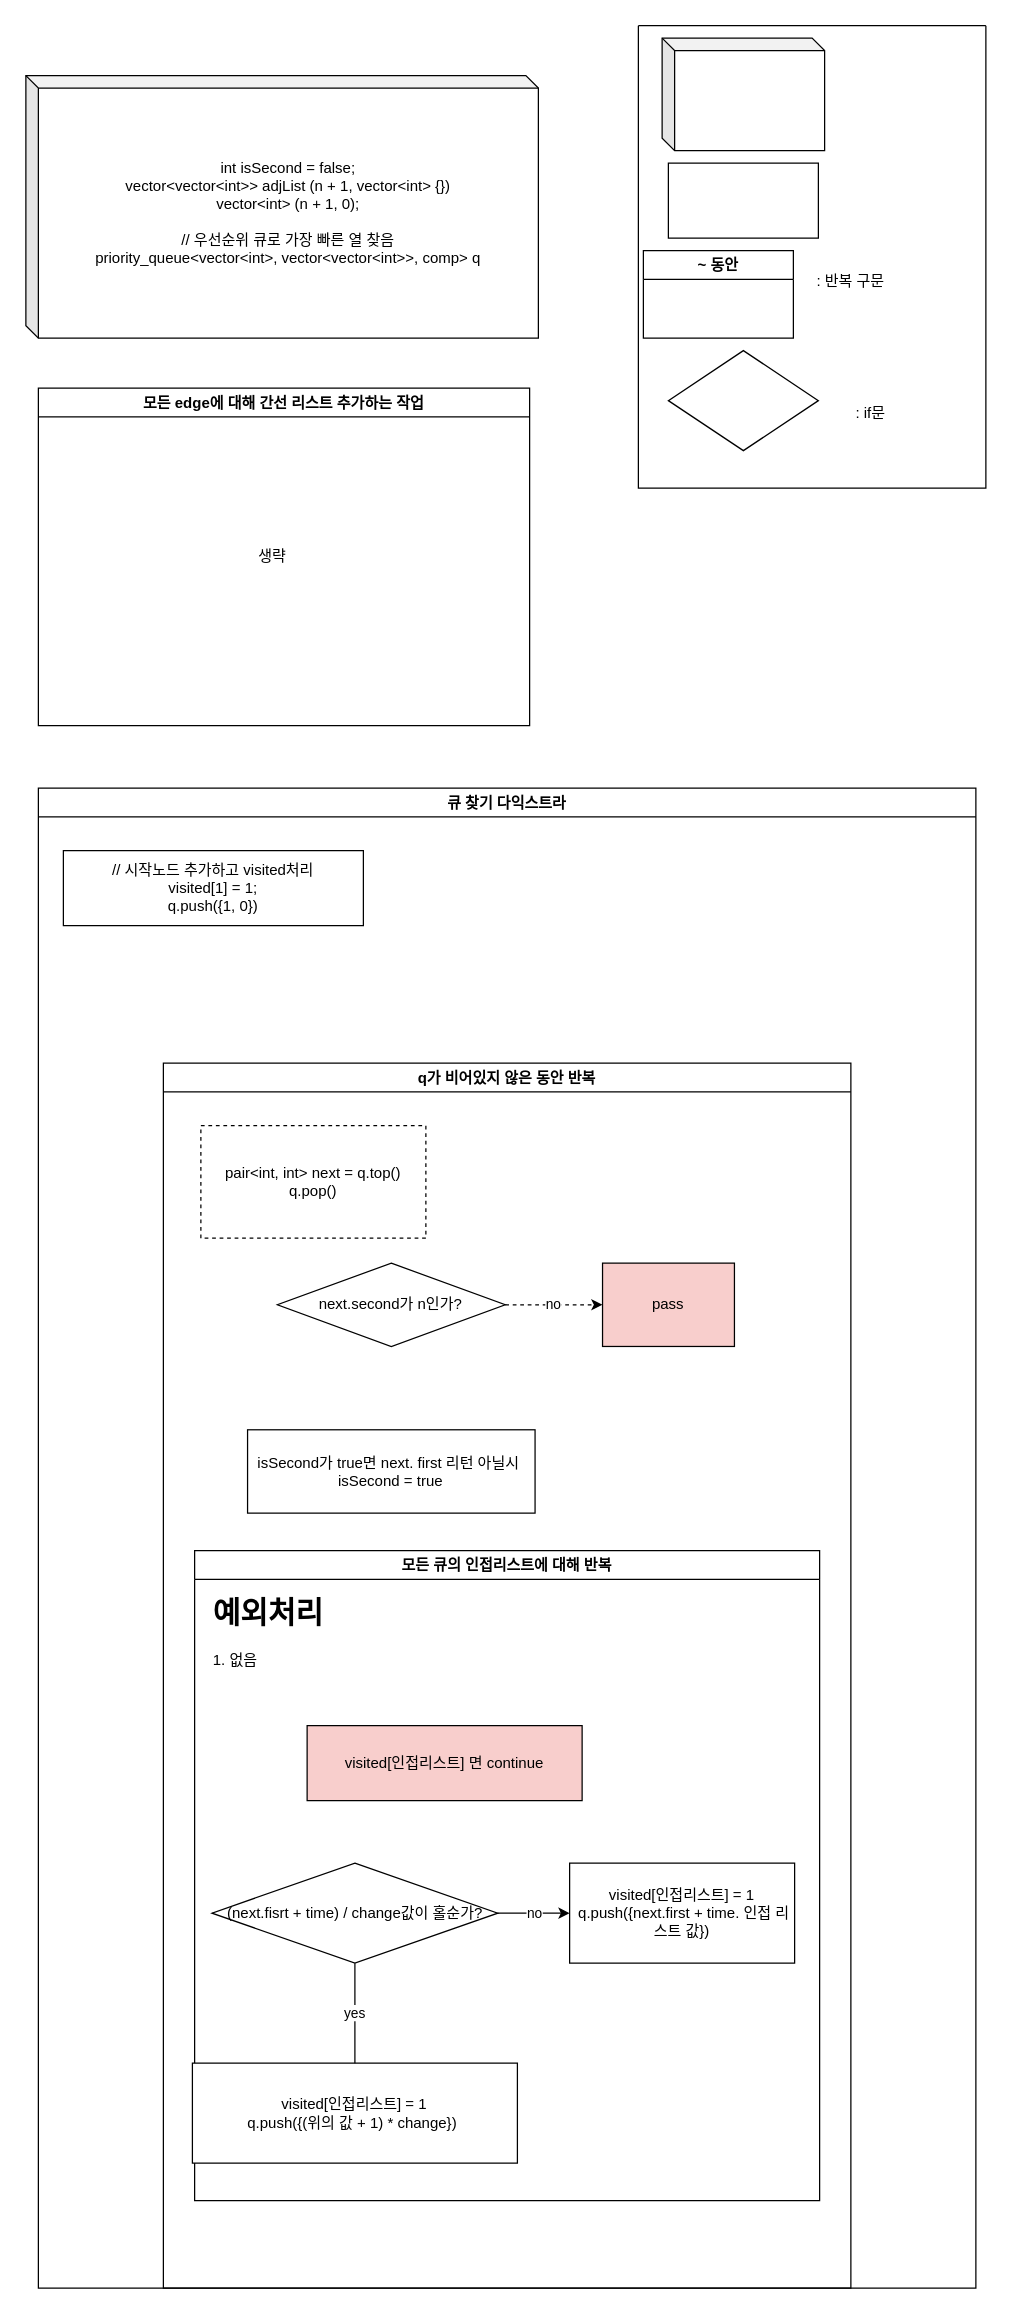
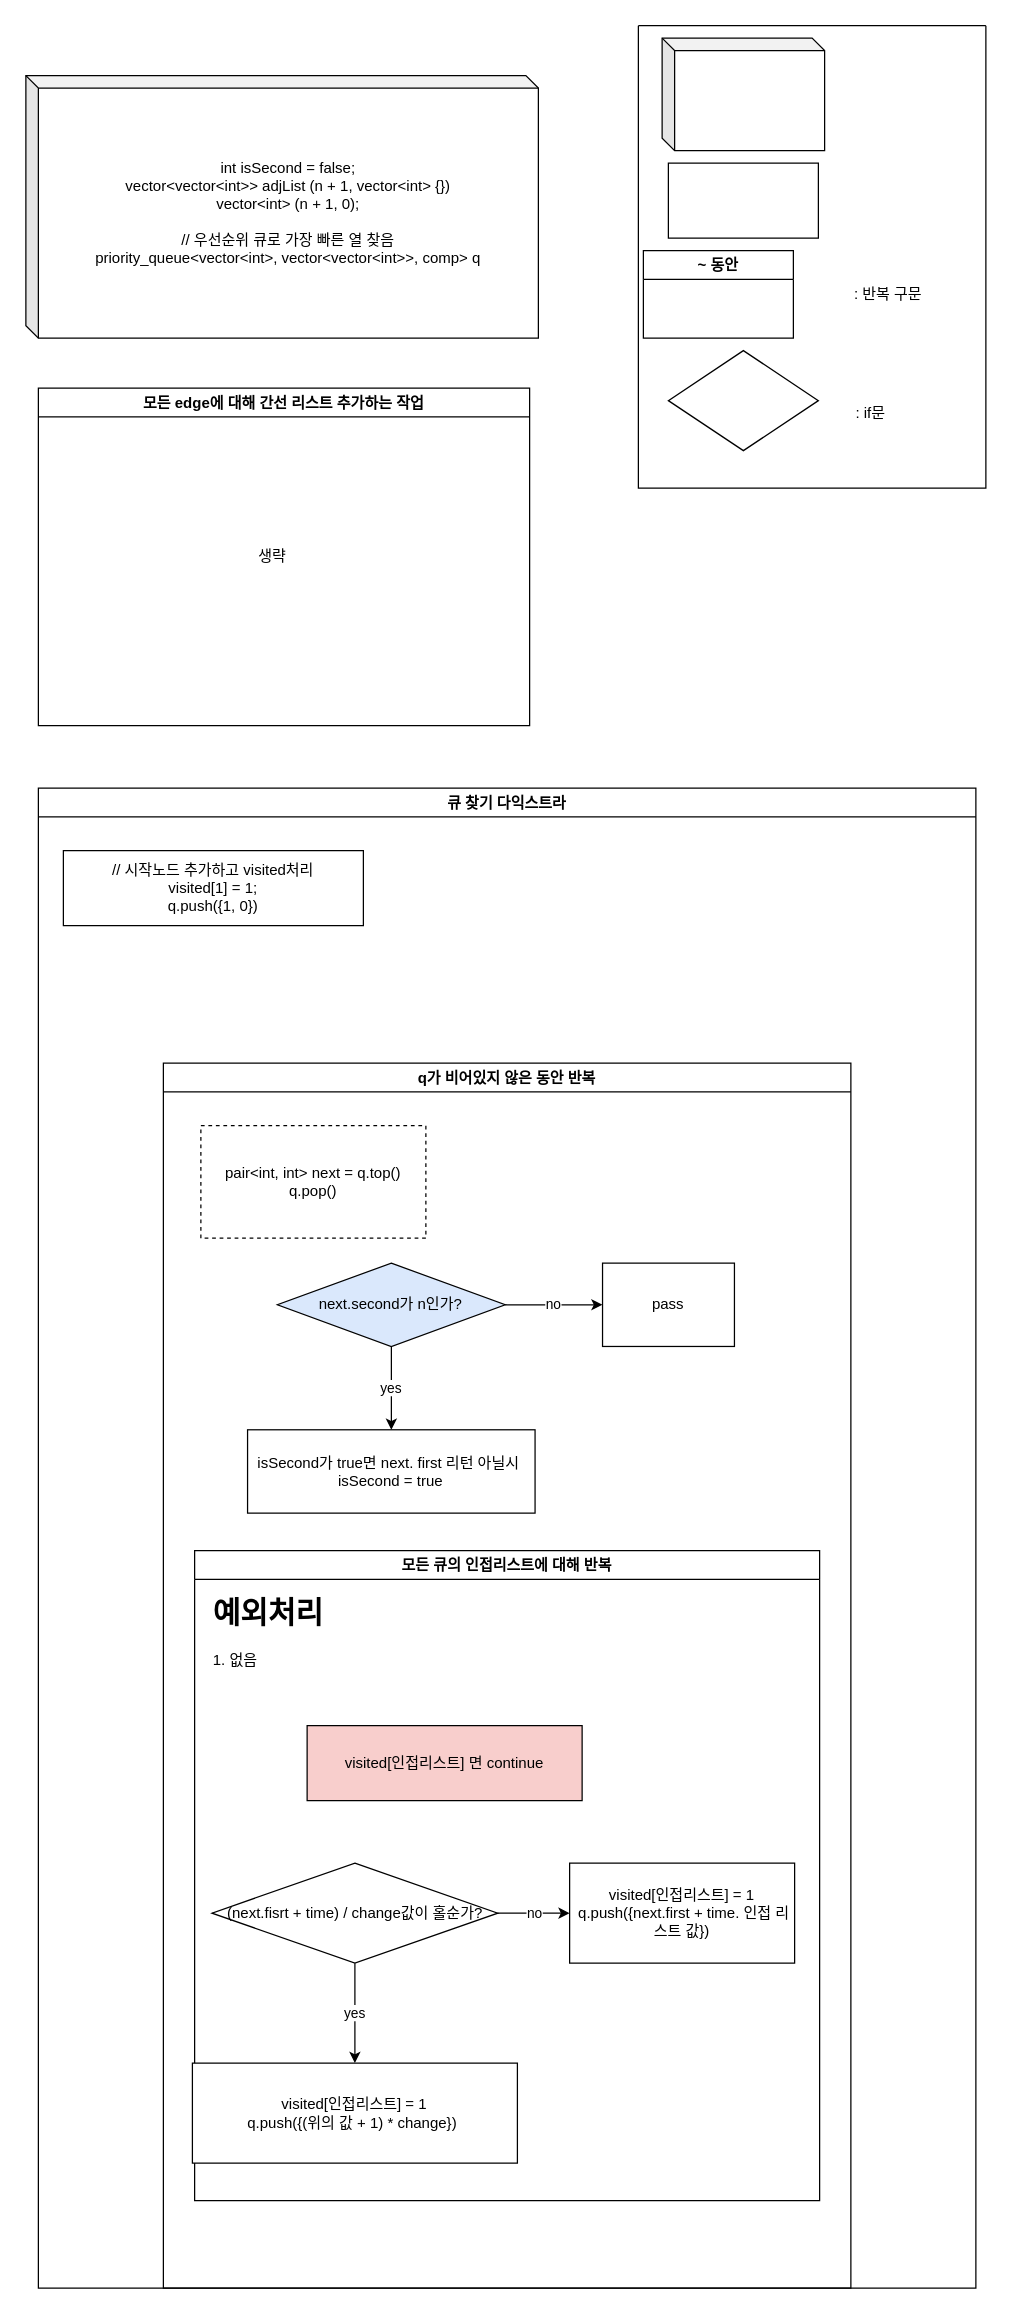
(851, 282) -> (888, 294)
(391, 1305) -> (391, 1305)
(525, 1305) -> (525, 1305)
(668, 1305) -> (668, 1305)
none -> (391, 1384)
(355, 2056) -> (355, 2053)
